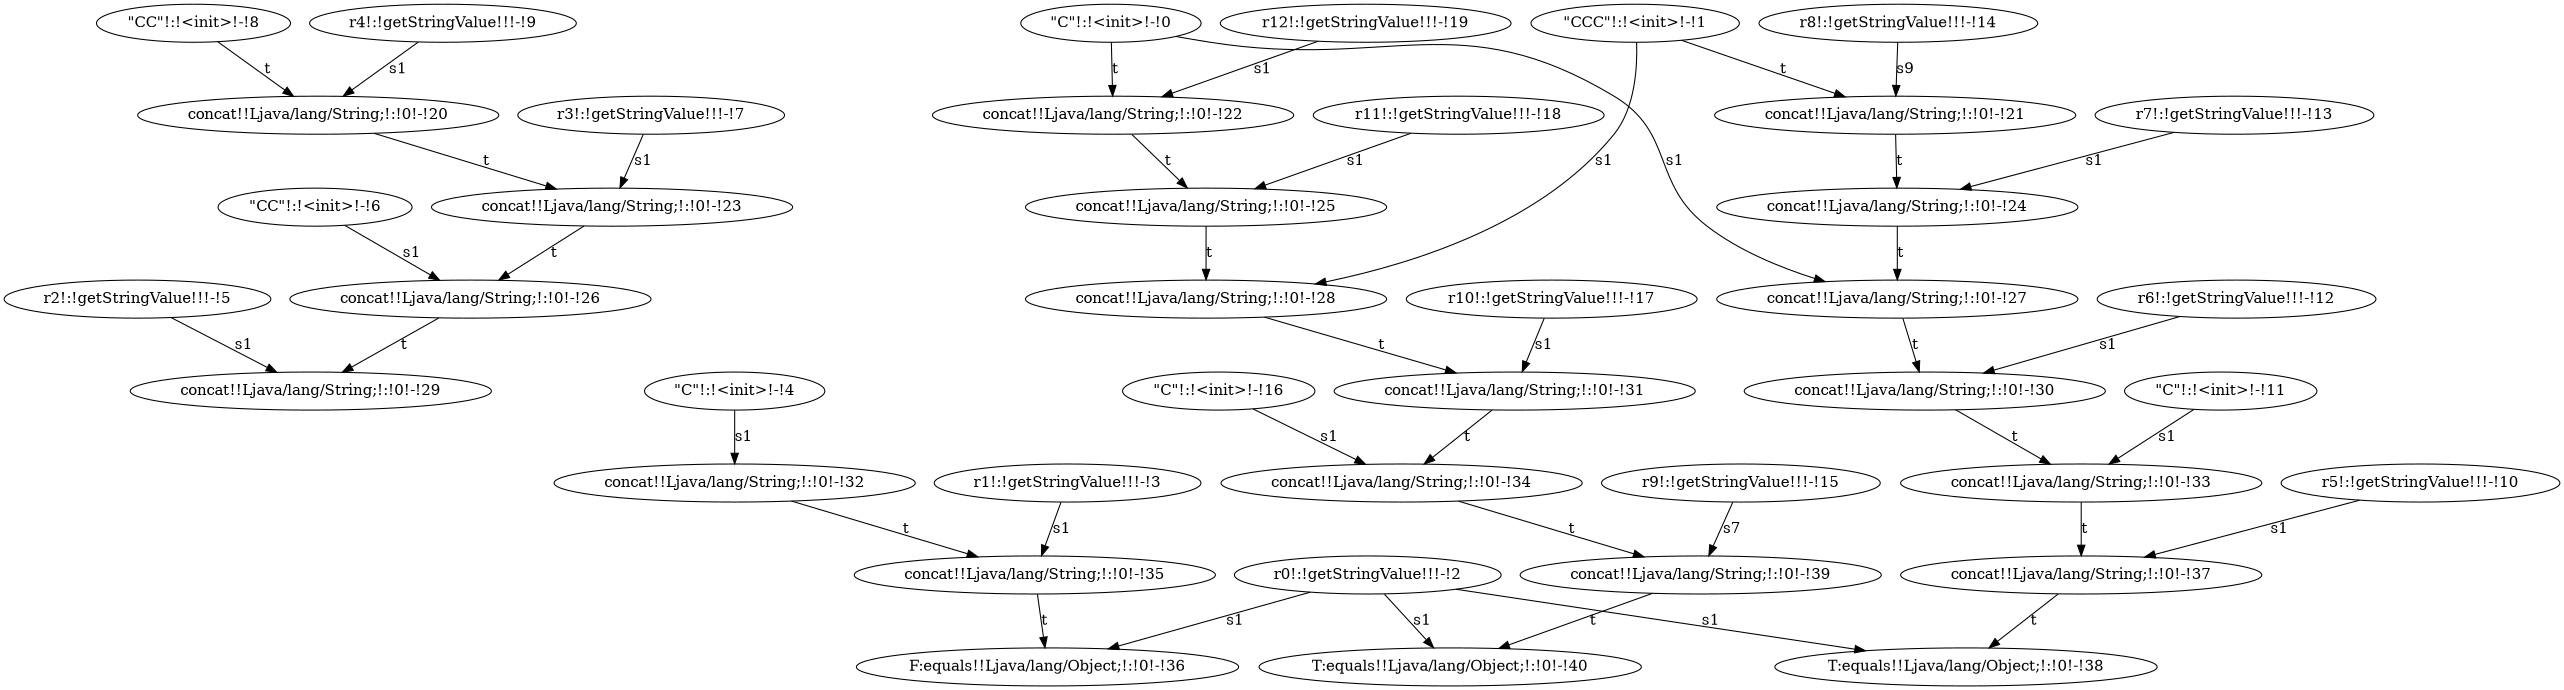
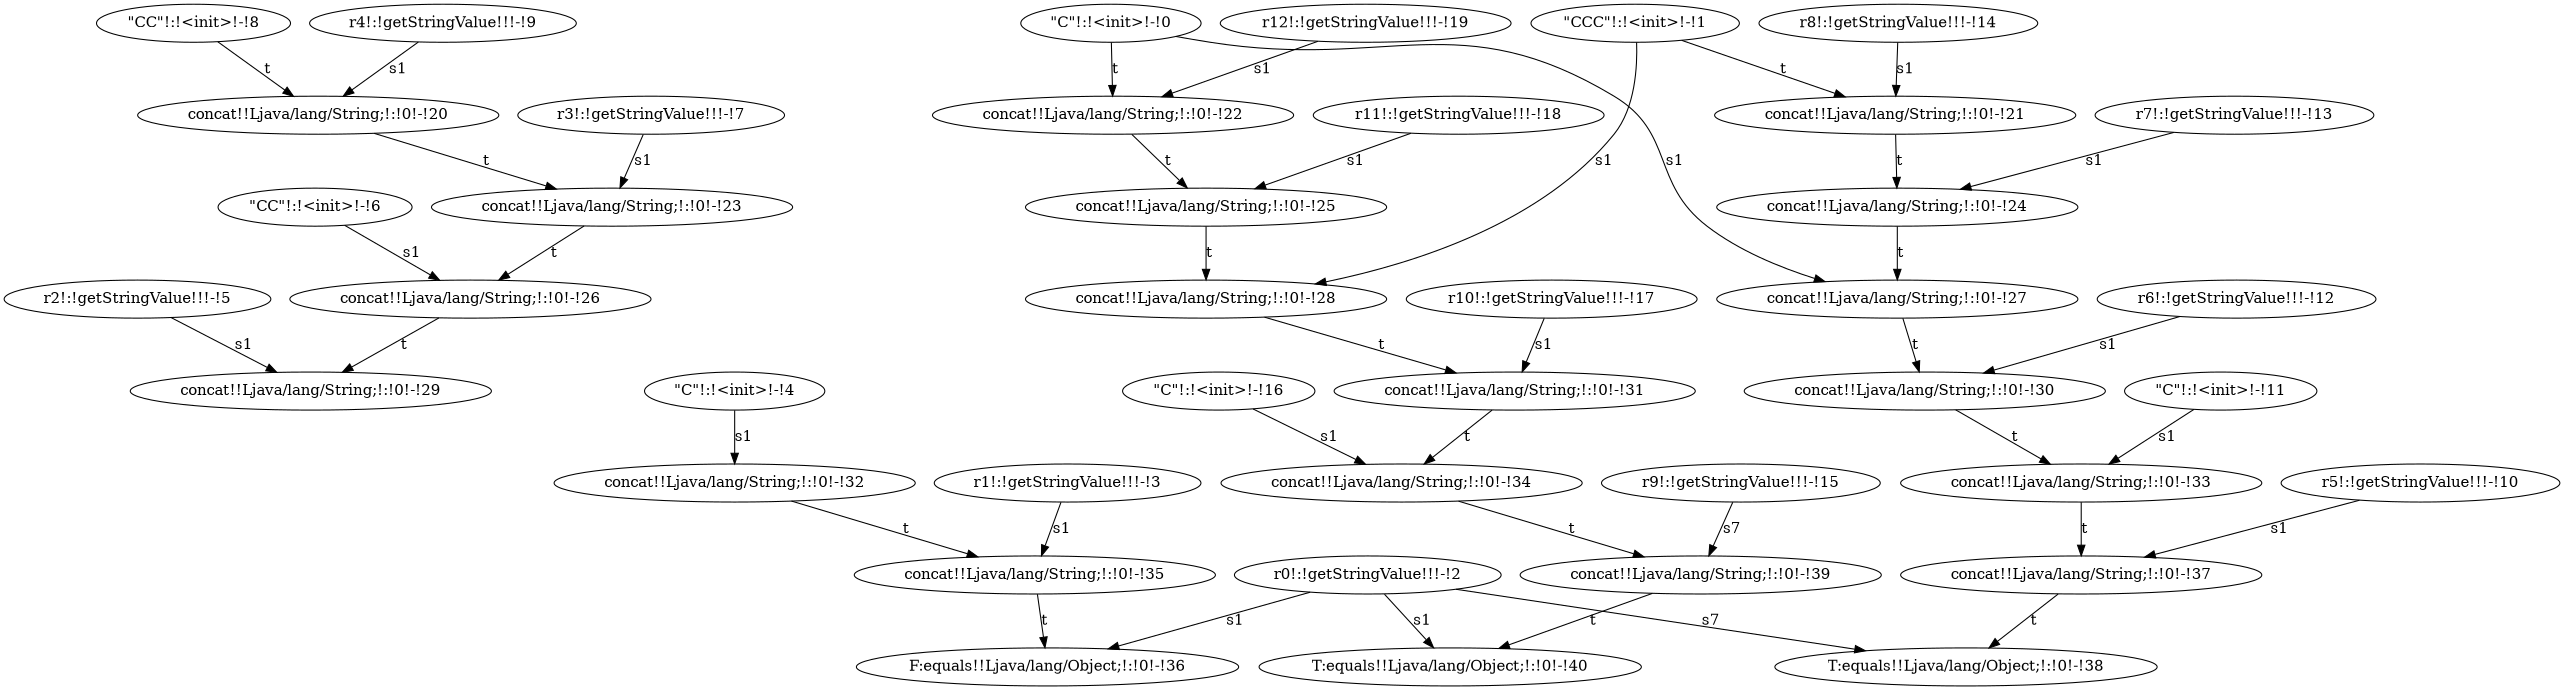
(1905, 69) -> (1905, 69)
(1711, 621) -> (1711, 621)
